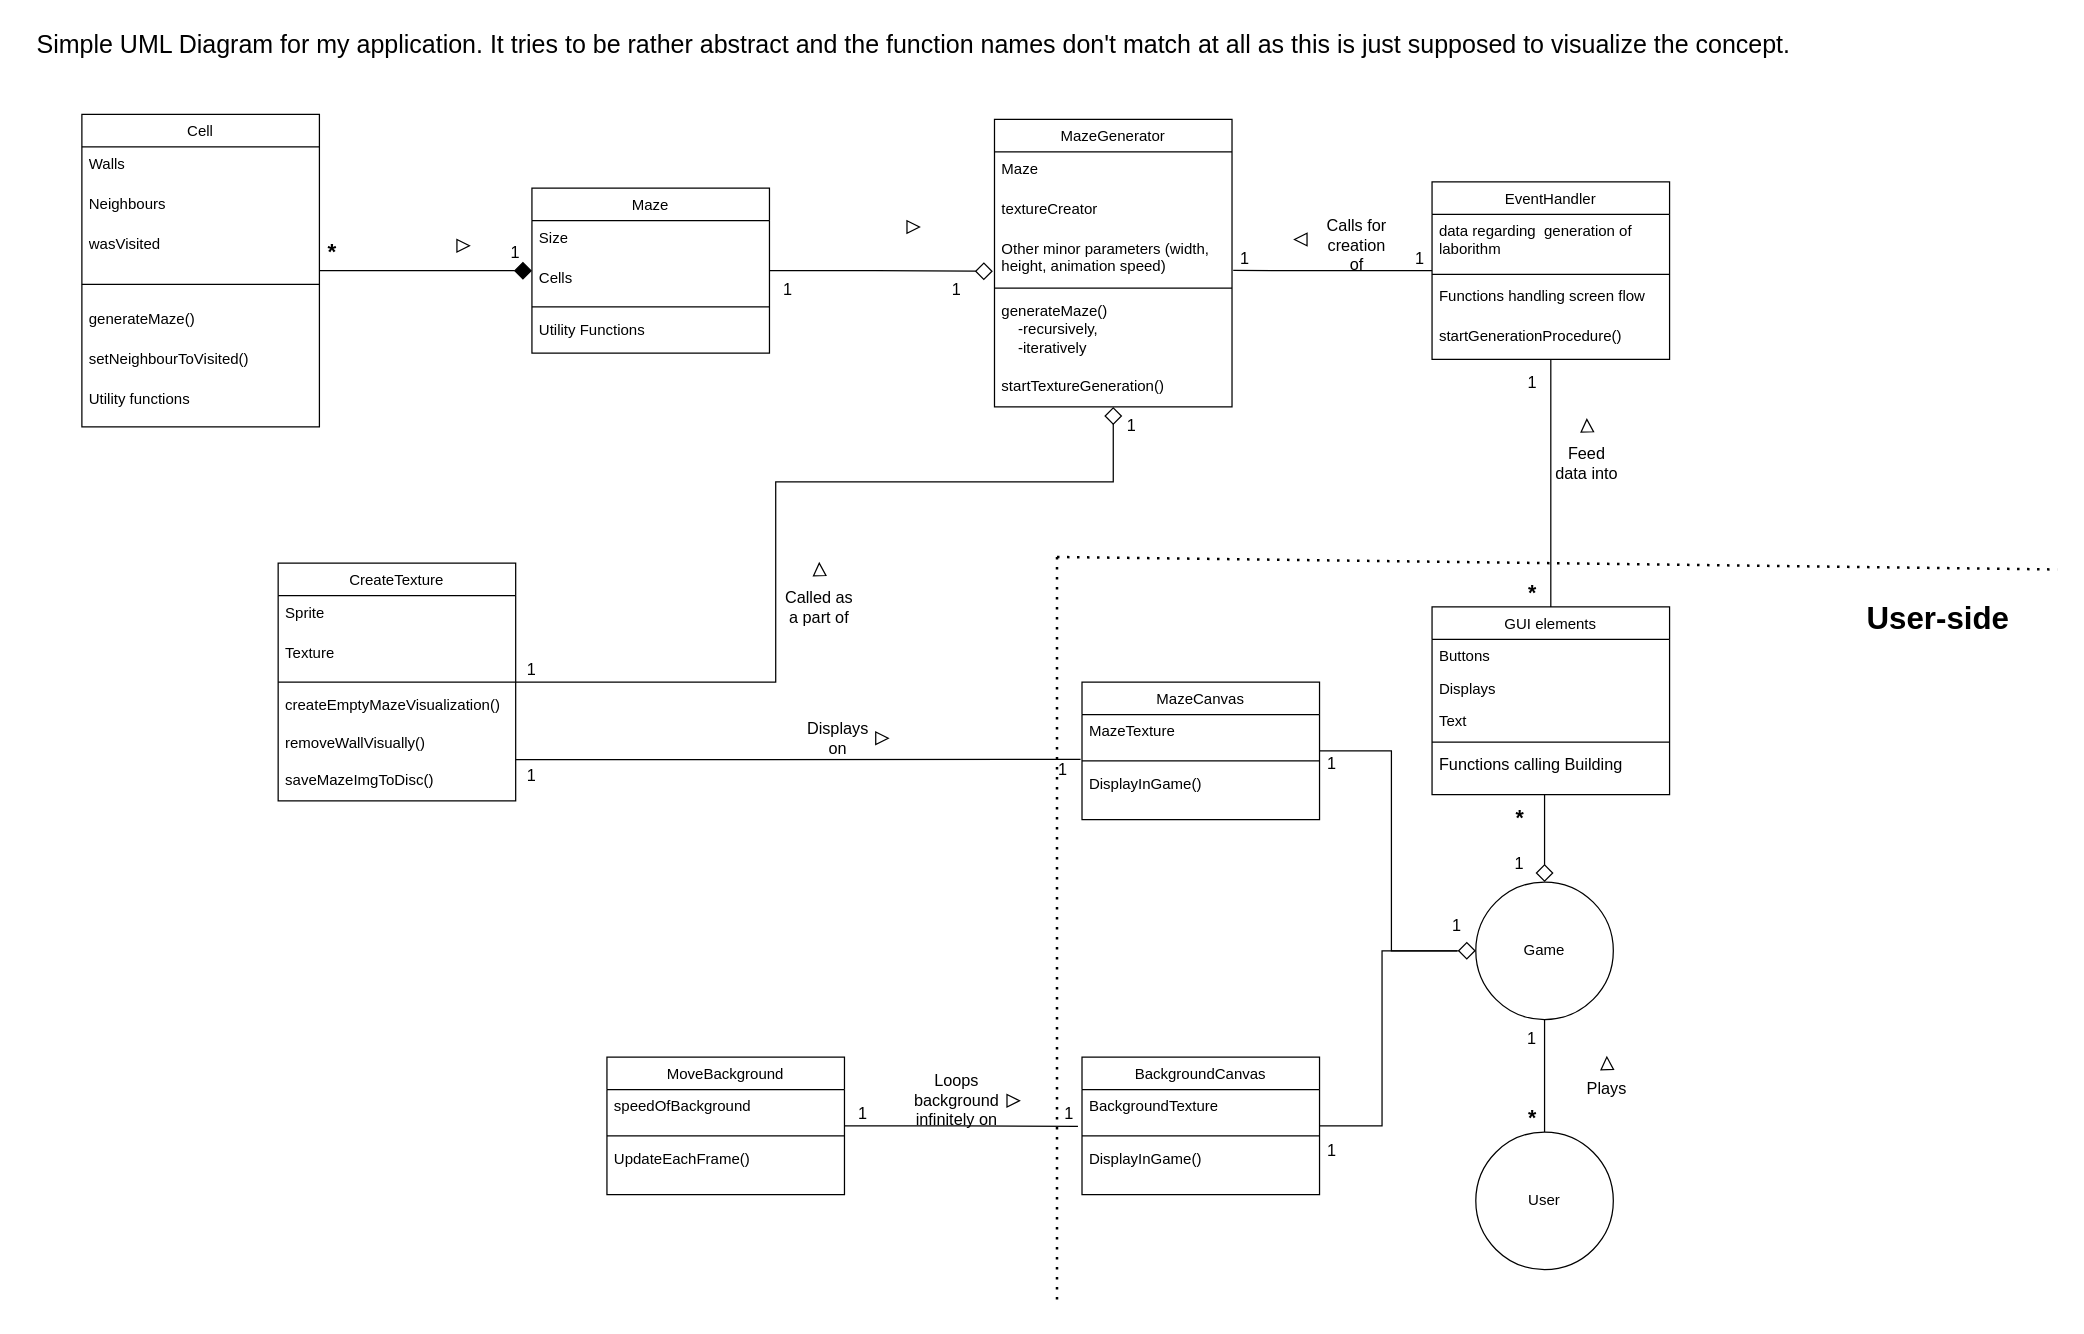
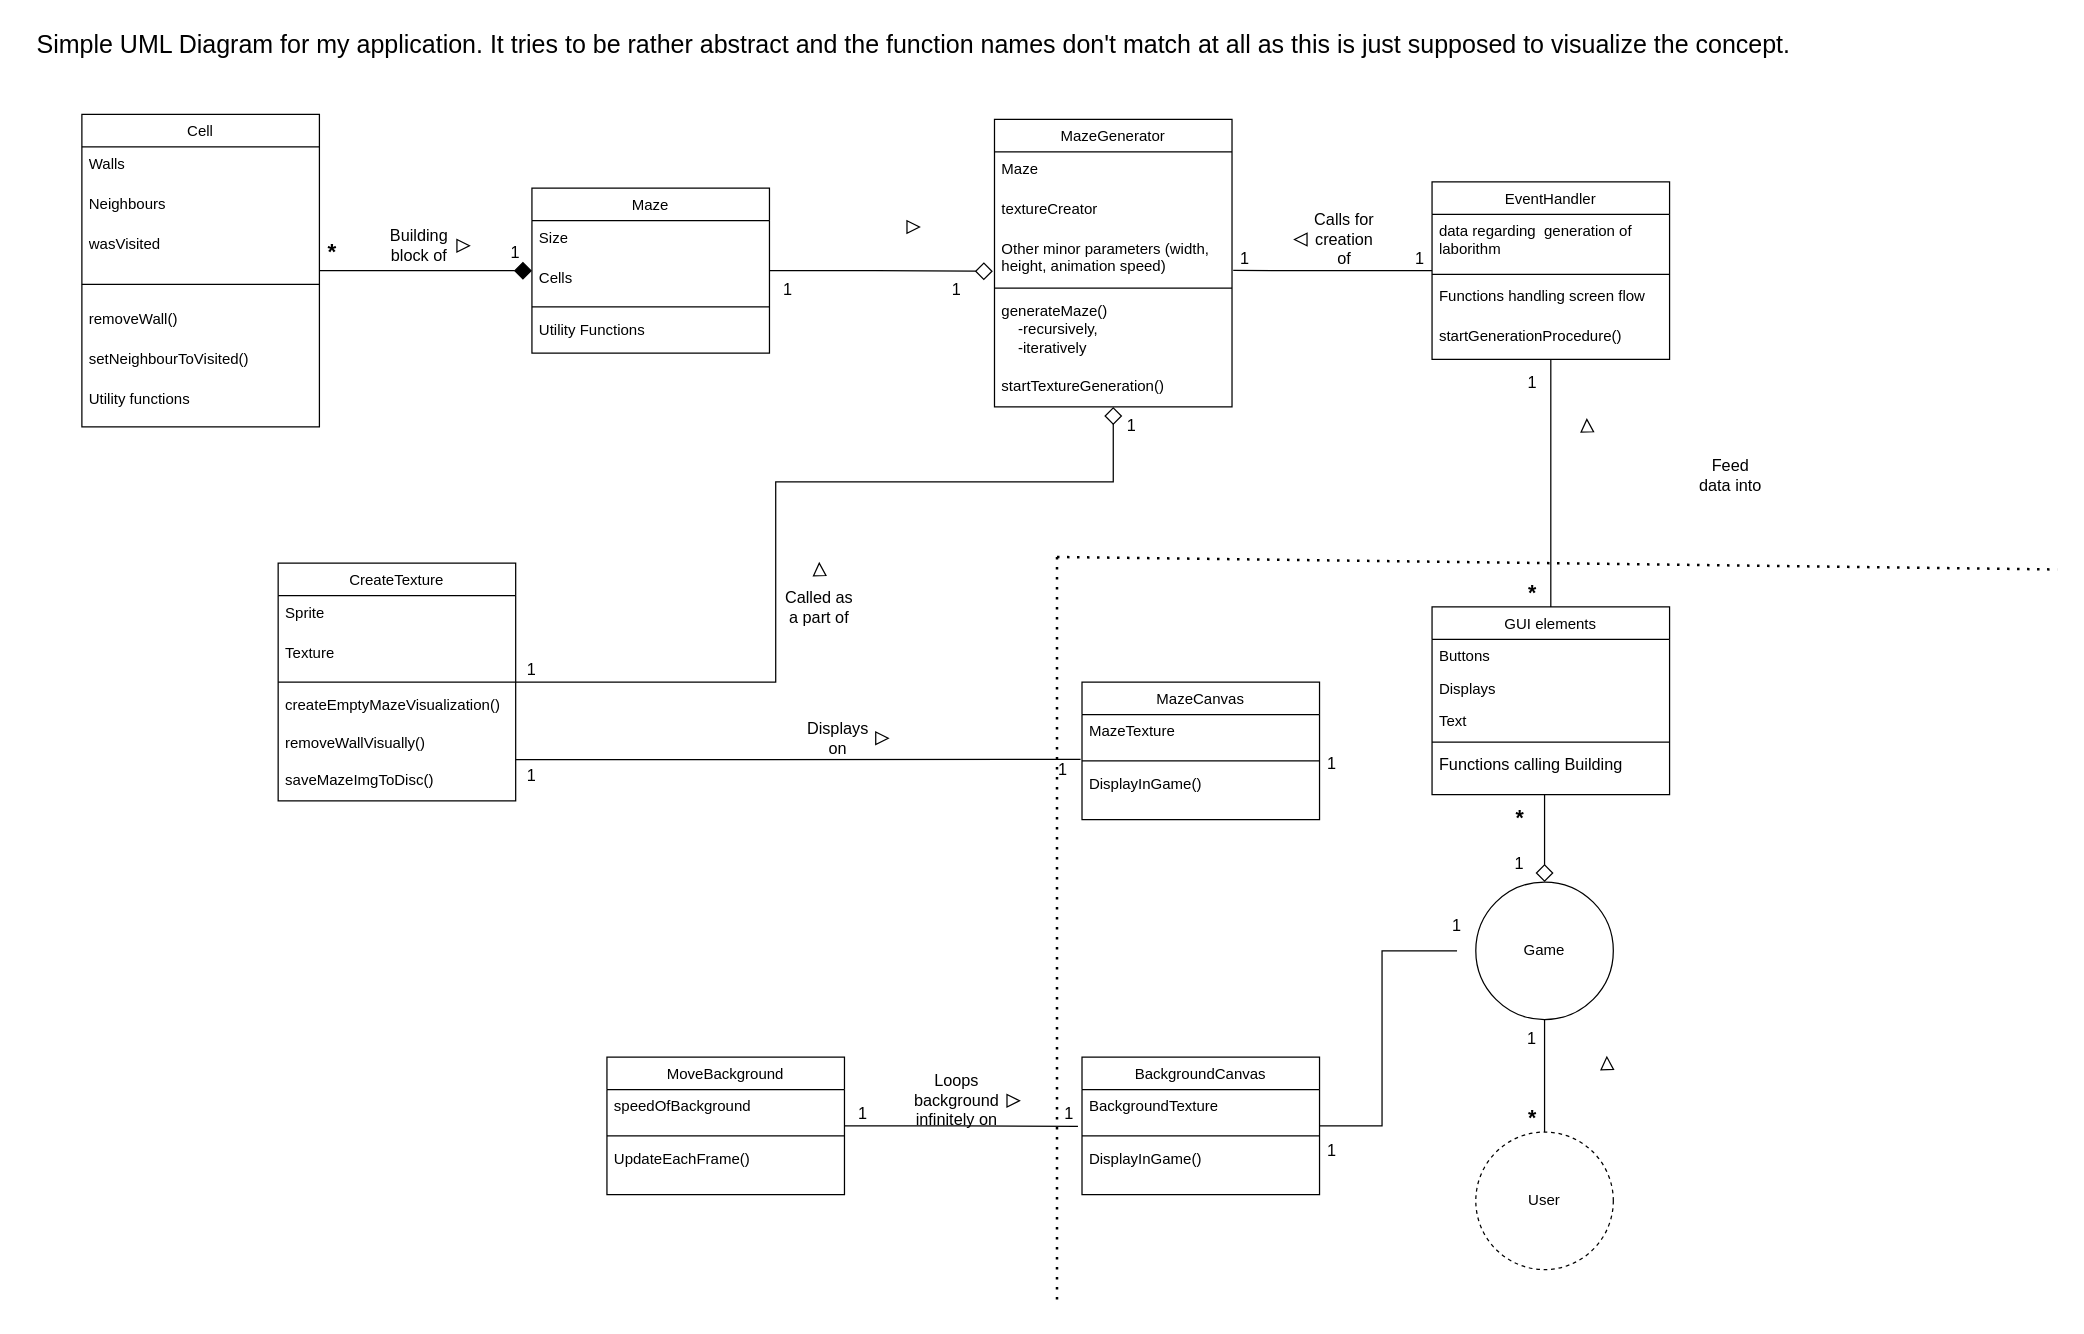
none -> (419, 246)
(1357, 246) -> (1344, 239)
(148, 320) -> (136, 320)
(1587, 463) -> (1731, 476)
(1938, 616) -> none
(1391, 815) -> none
(1607, 1088) -> none
(1544, 1201) -> (1544, 1201)
